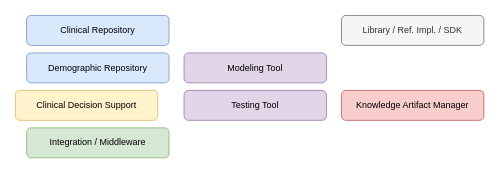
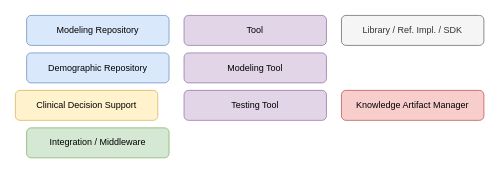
(98, 30) -> (98, 30)
none -> (255, 30)
